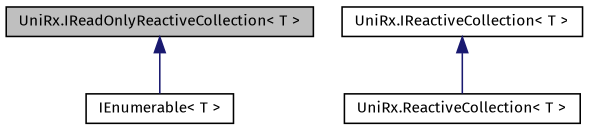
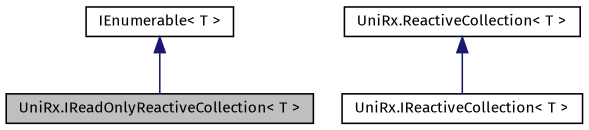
(160, 73) -> (160, 73)
(462, 73) -> (462, 73)
